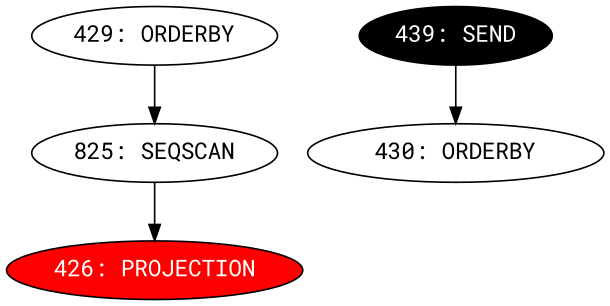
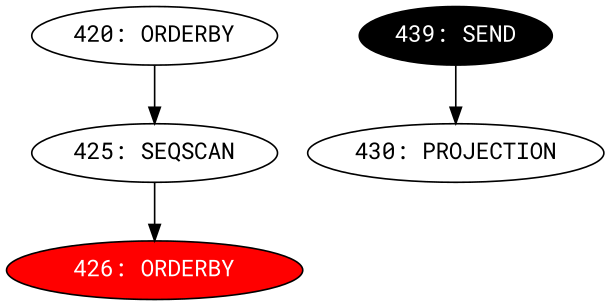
(155, 36) -> (155, 36)
(155, 153) -> (155, 153)
(456, 153) -> (456, 153)
(155, 270) -> (155, 270)
